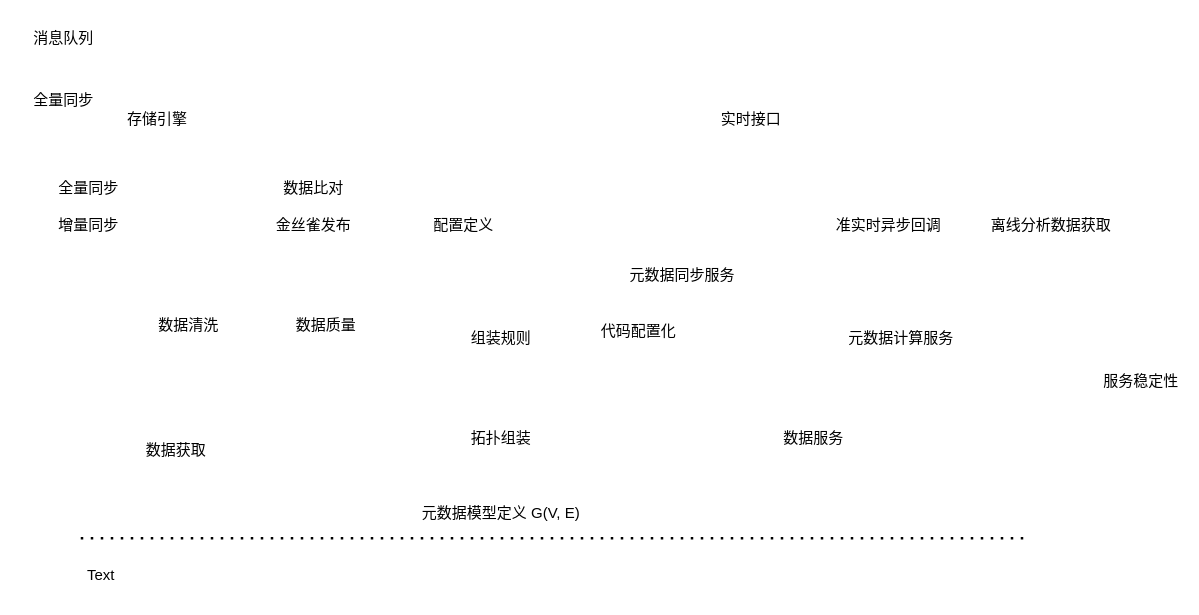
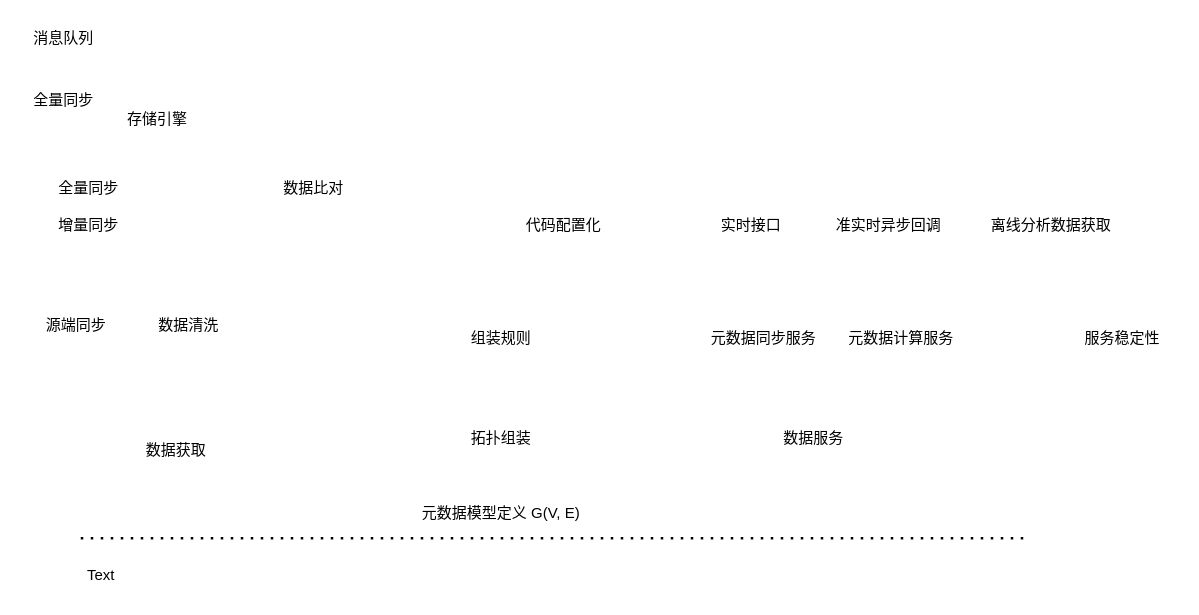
(751, 119) -> (751, 226)
(313, 226) -> none
(463, 226) -> none
(682, 276) -> (763, 338)
none -> (76, 326)
(326, 326) -> none
(638, 332) -> (563, 226)
(1141, 382) -> (1122, 338)
